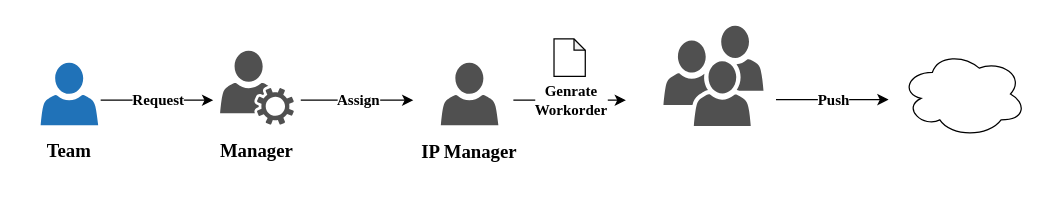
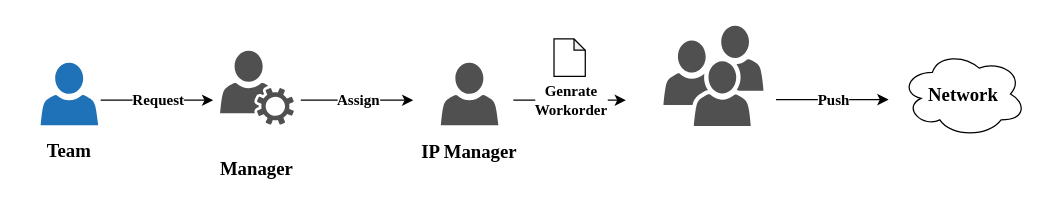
none -> (963, 94)
(257, 149) -> (257, 168)
